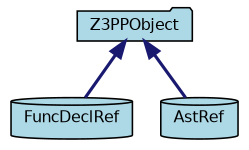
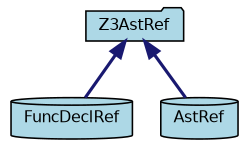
(135, 26) -> (135, 26)
